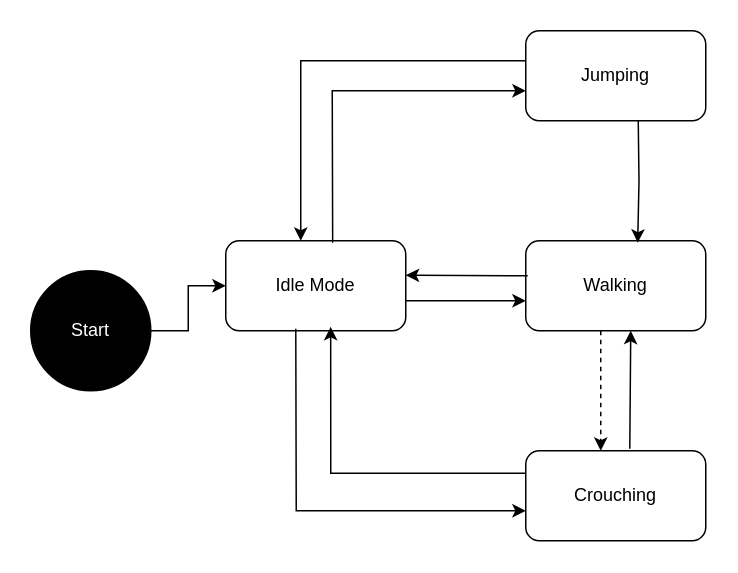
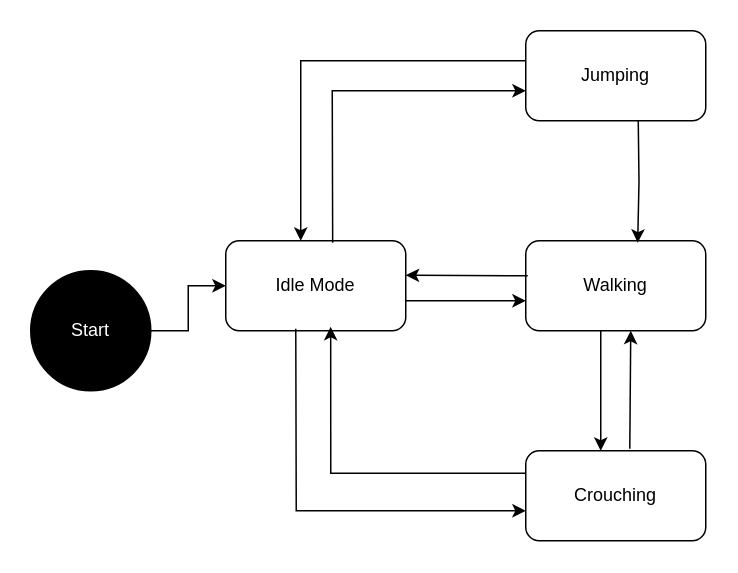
(601, 386) -> (601, 386)
